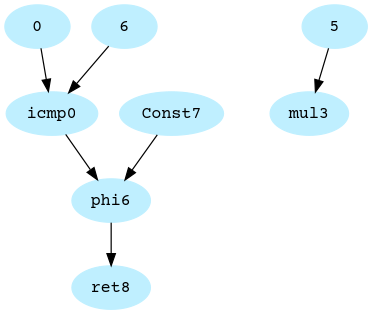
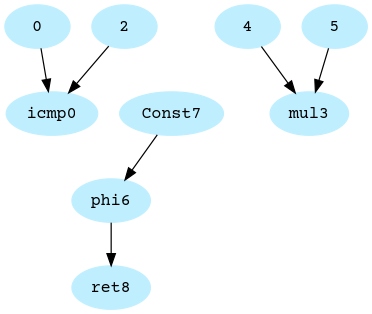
(124, 27) -> (124, 27)
none -> (248, 27)
(78, 152) -> none
